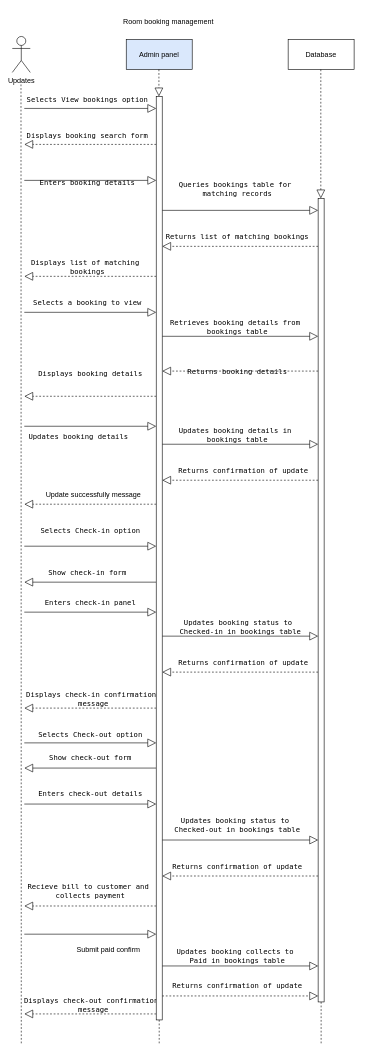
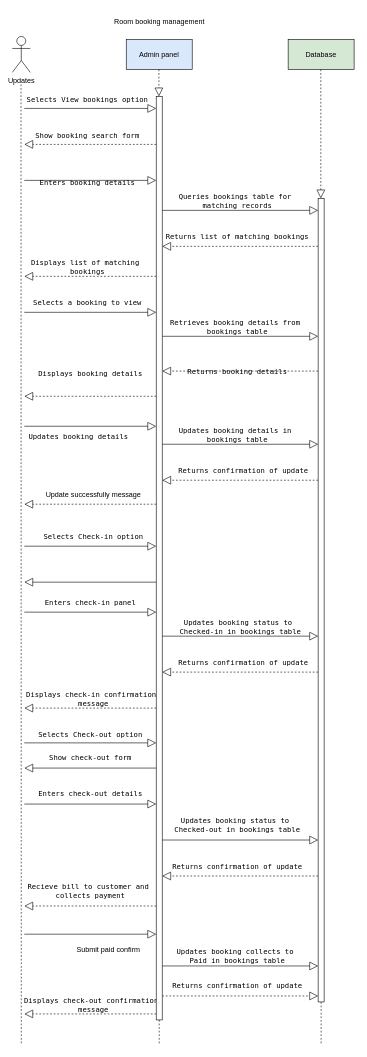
(168, 21) -> (159, 21)
(321, 54) -> (321, 54)
(88, 135) -> (88, 135)
(237, 189) -> (237, 201)
(90, 531) -> (93, 537)
(87, 573) -> none
